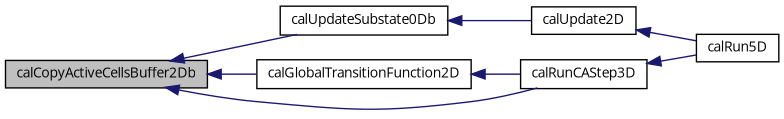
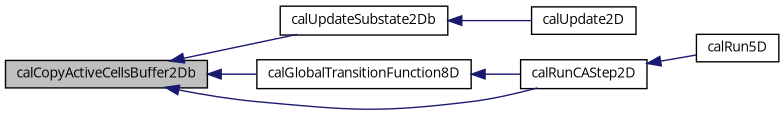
(364, 21) -> (364, 21)
(673, 37) -> none
(364, 74) -> (364, 74)
(584, 74) -> (584, 74)
